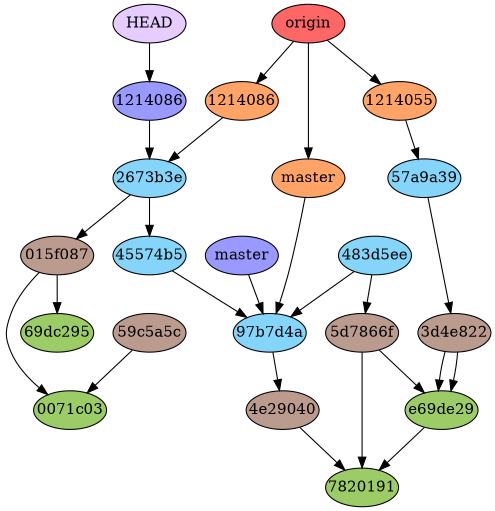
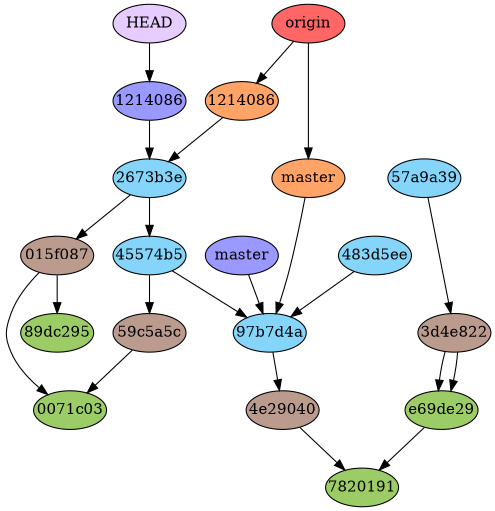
(400, 101) -> none
none -> (150, 289)
(57, 333) -> (57, 333)
(362, 333) -> none
